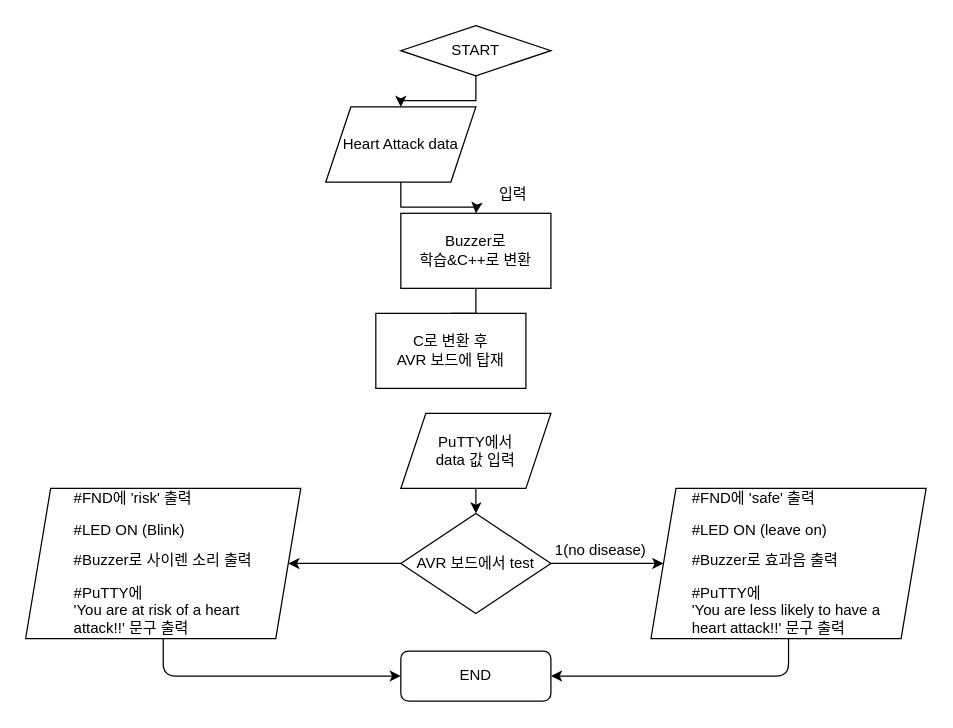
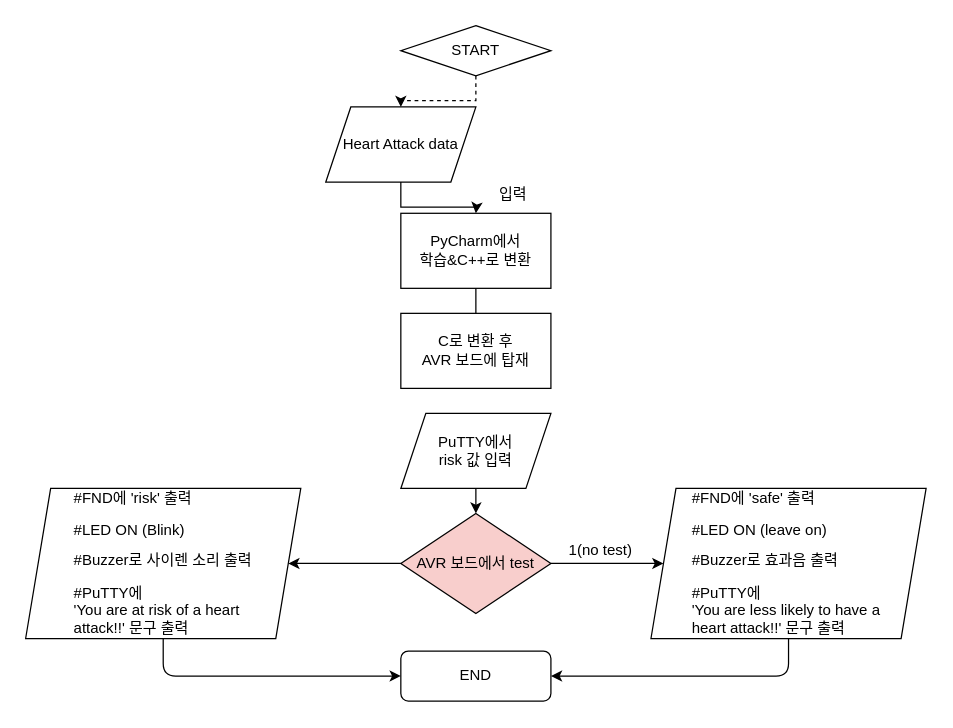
(451, 101) -> (451, 101)
(476, 251) -> (476, 251)
(451, 351) -> (476, 351)
(476, 451) -> (476, 451)
(601, 551) -> (601, 551)
(476, 563) -> (476, 563)
